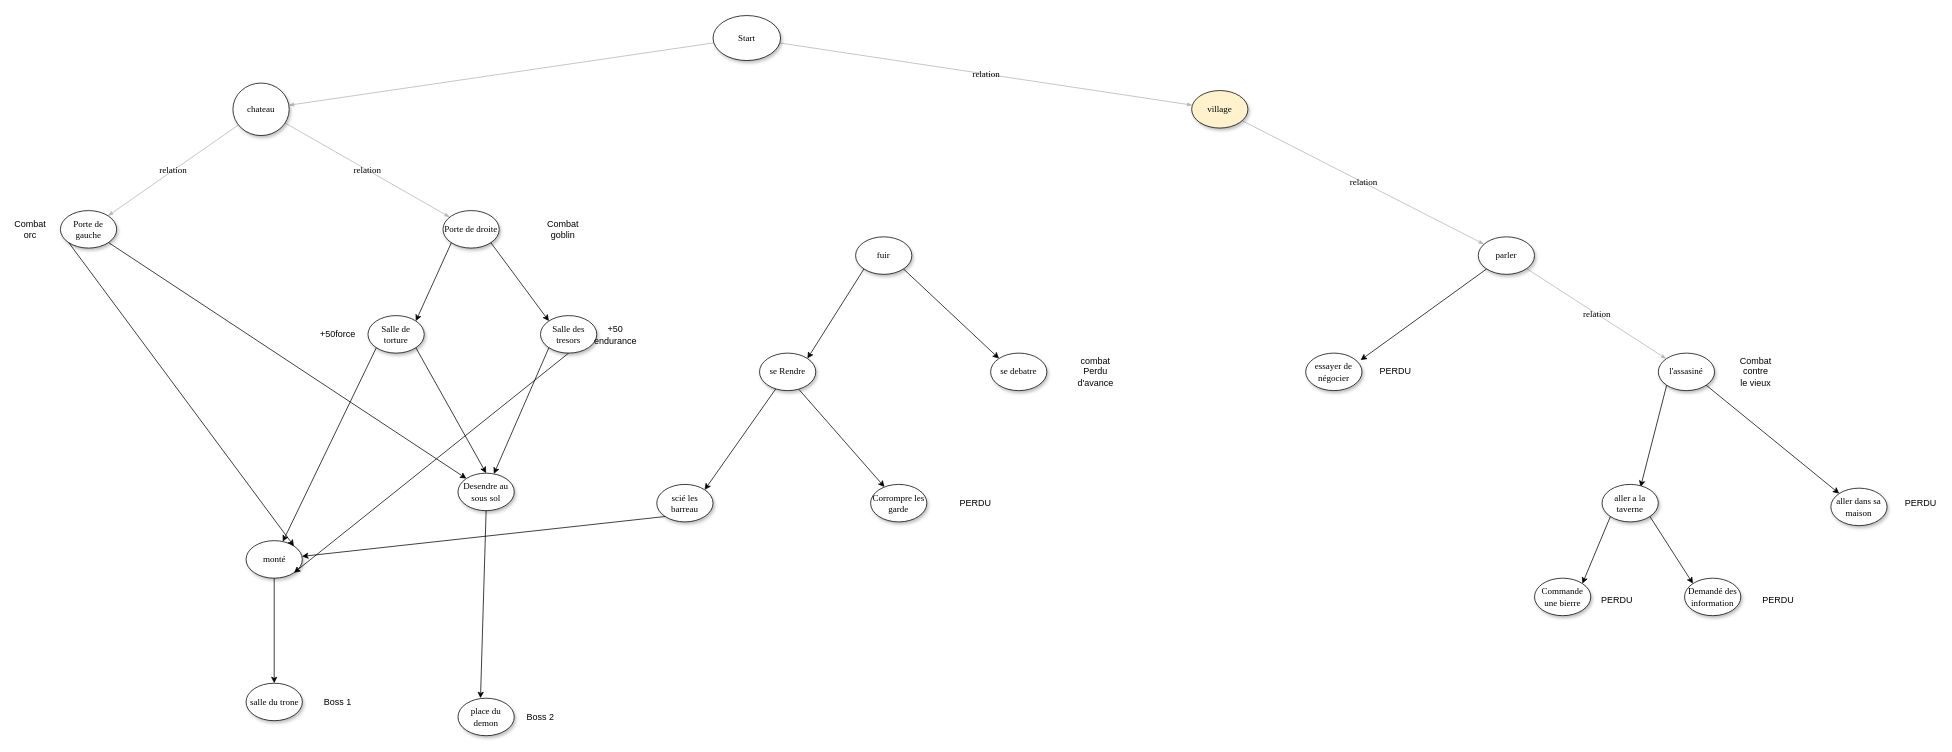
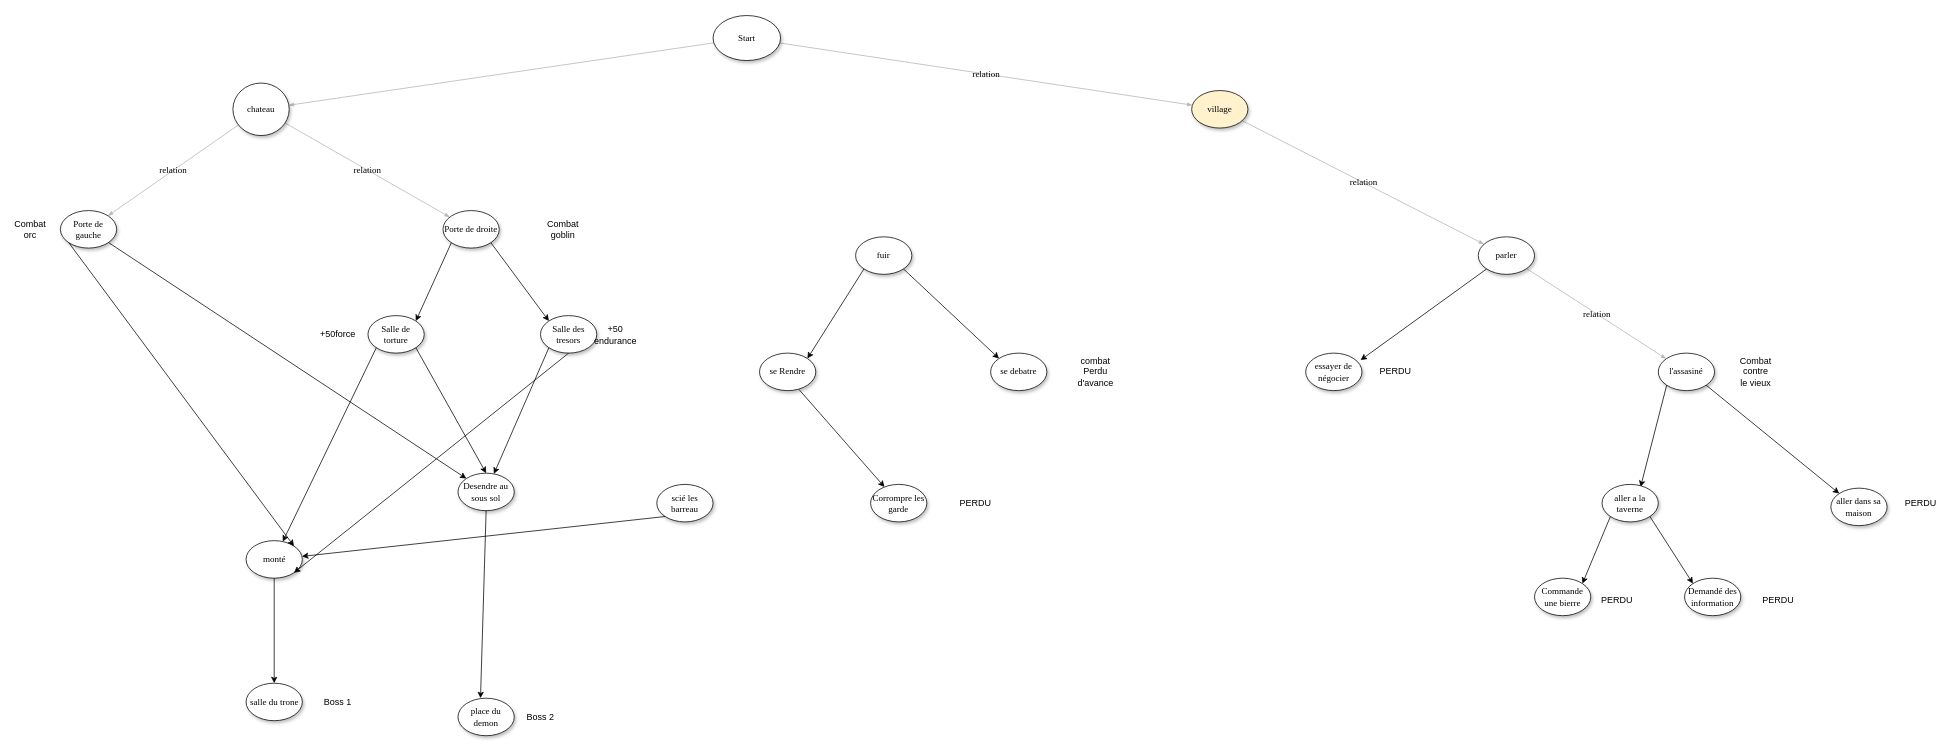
(741, 437) -> none
